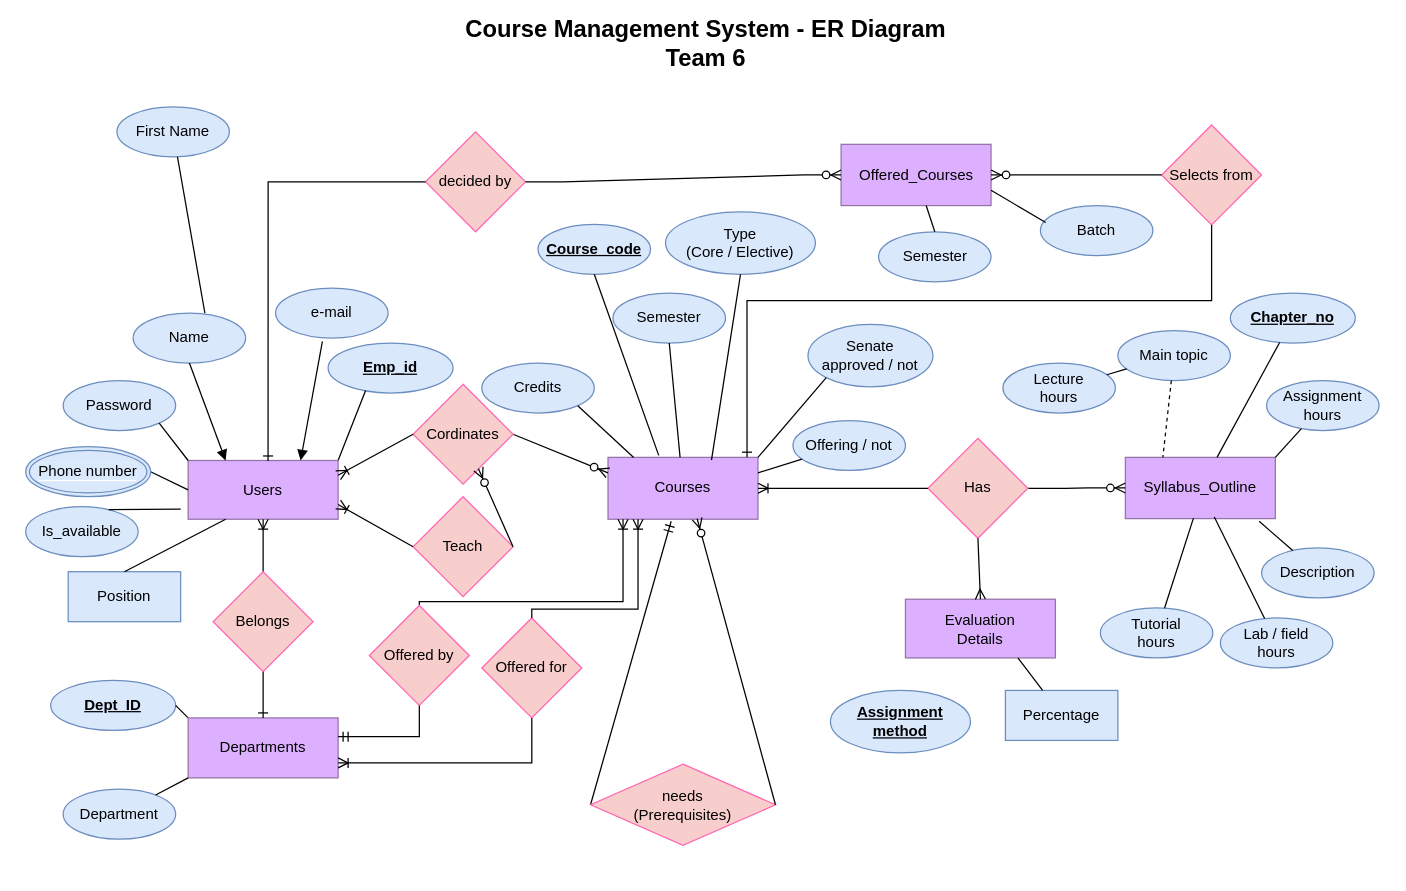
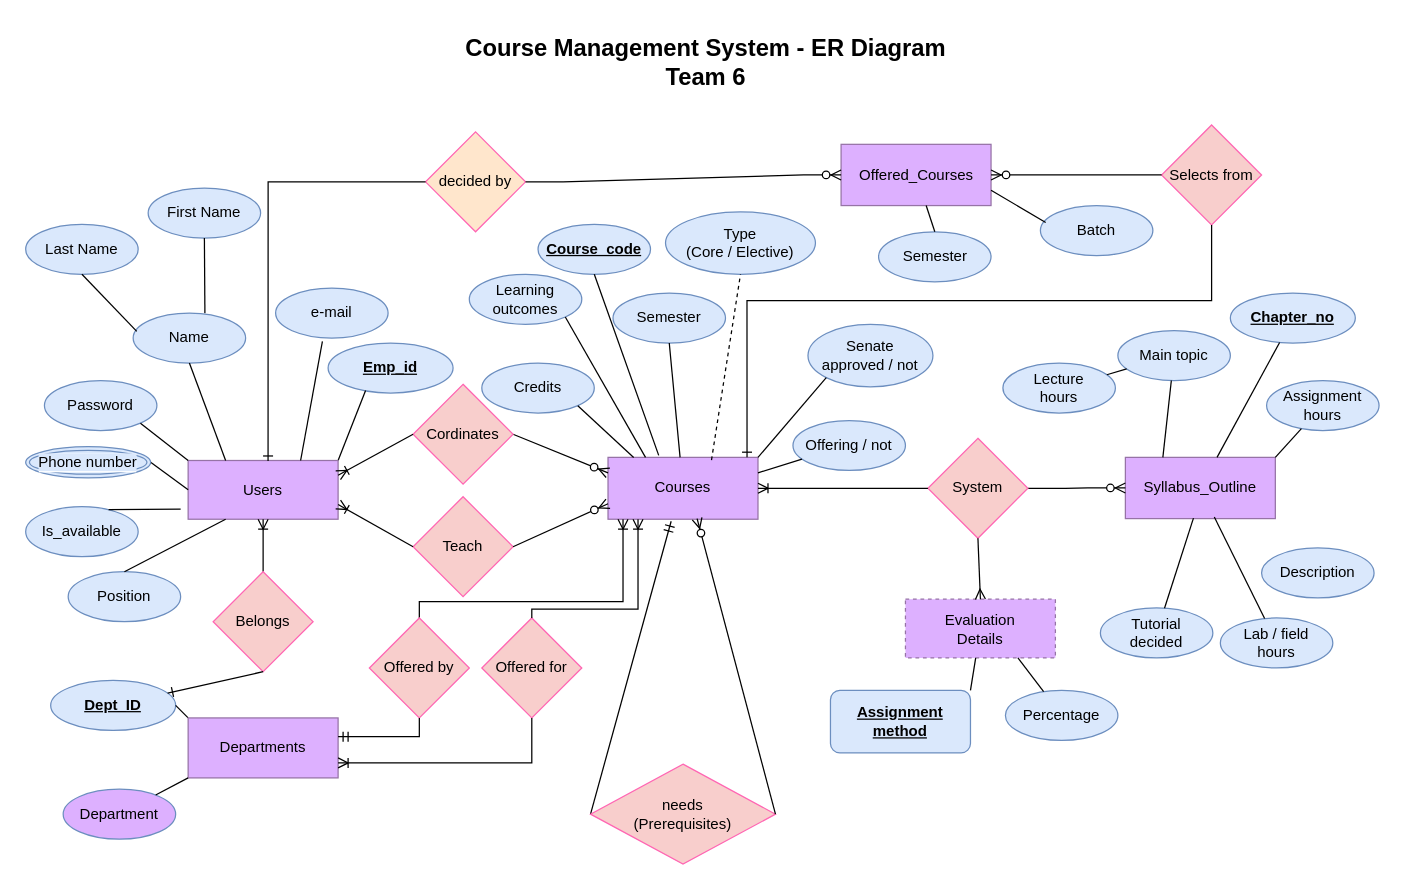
(706, 59) -> (706, 78)
(173, 132) -> (204, 213)
(476, 182) -> (476, 182)
none -> (82, 249)
none -> (526, 299)
none -> (110, 303)
(726, 366) -> (726, 366)
none -> (605, 387)
(119, 406) -> (101, 406)
(1167, 419) -> (1167, 419)
(221, 449) -> (223, 453)
(303, 449) -> (302, 453)
(88, 472) -> (88, 463)
(978, 488) -> (978, 488)
(496, 508) -> (561, 525)
(1276, 536) -> none
(124, 597) -> (124, 597)
(981, 629) -> (981, 629)
(1157, 633) -> (1157, 633)
(419, 656) -> (419, 668)
none -> (973, 674)
(263, 695) -> (216, 683)
(1062, 716) -> (1062, 716)
(901, 722) -> (901, 722)
(683, 805) -> (683, 814)
(119, 814) -> (119, 814)
